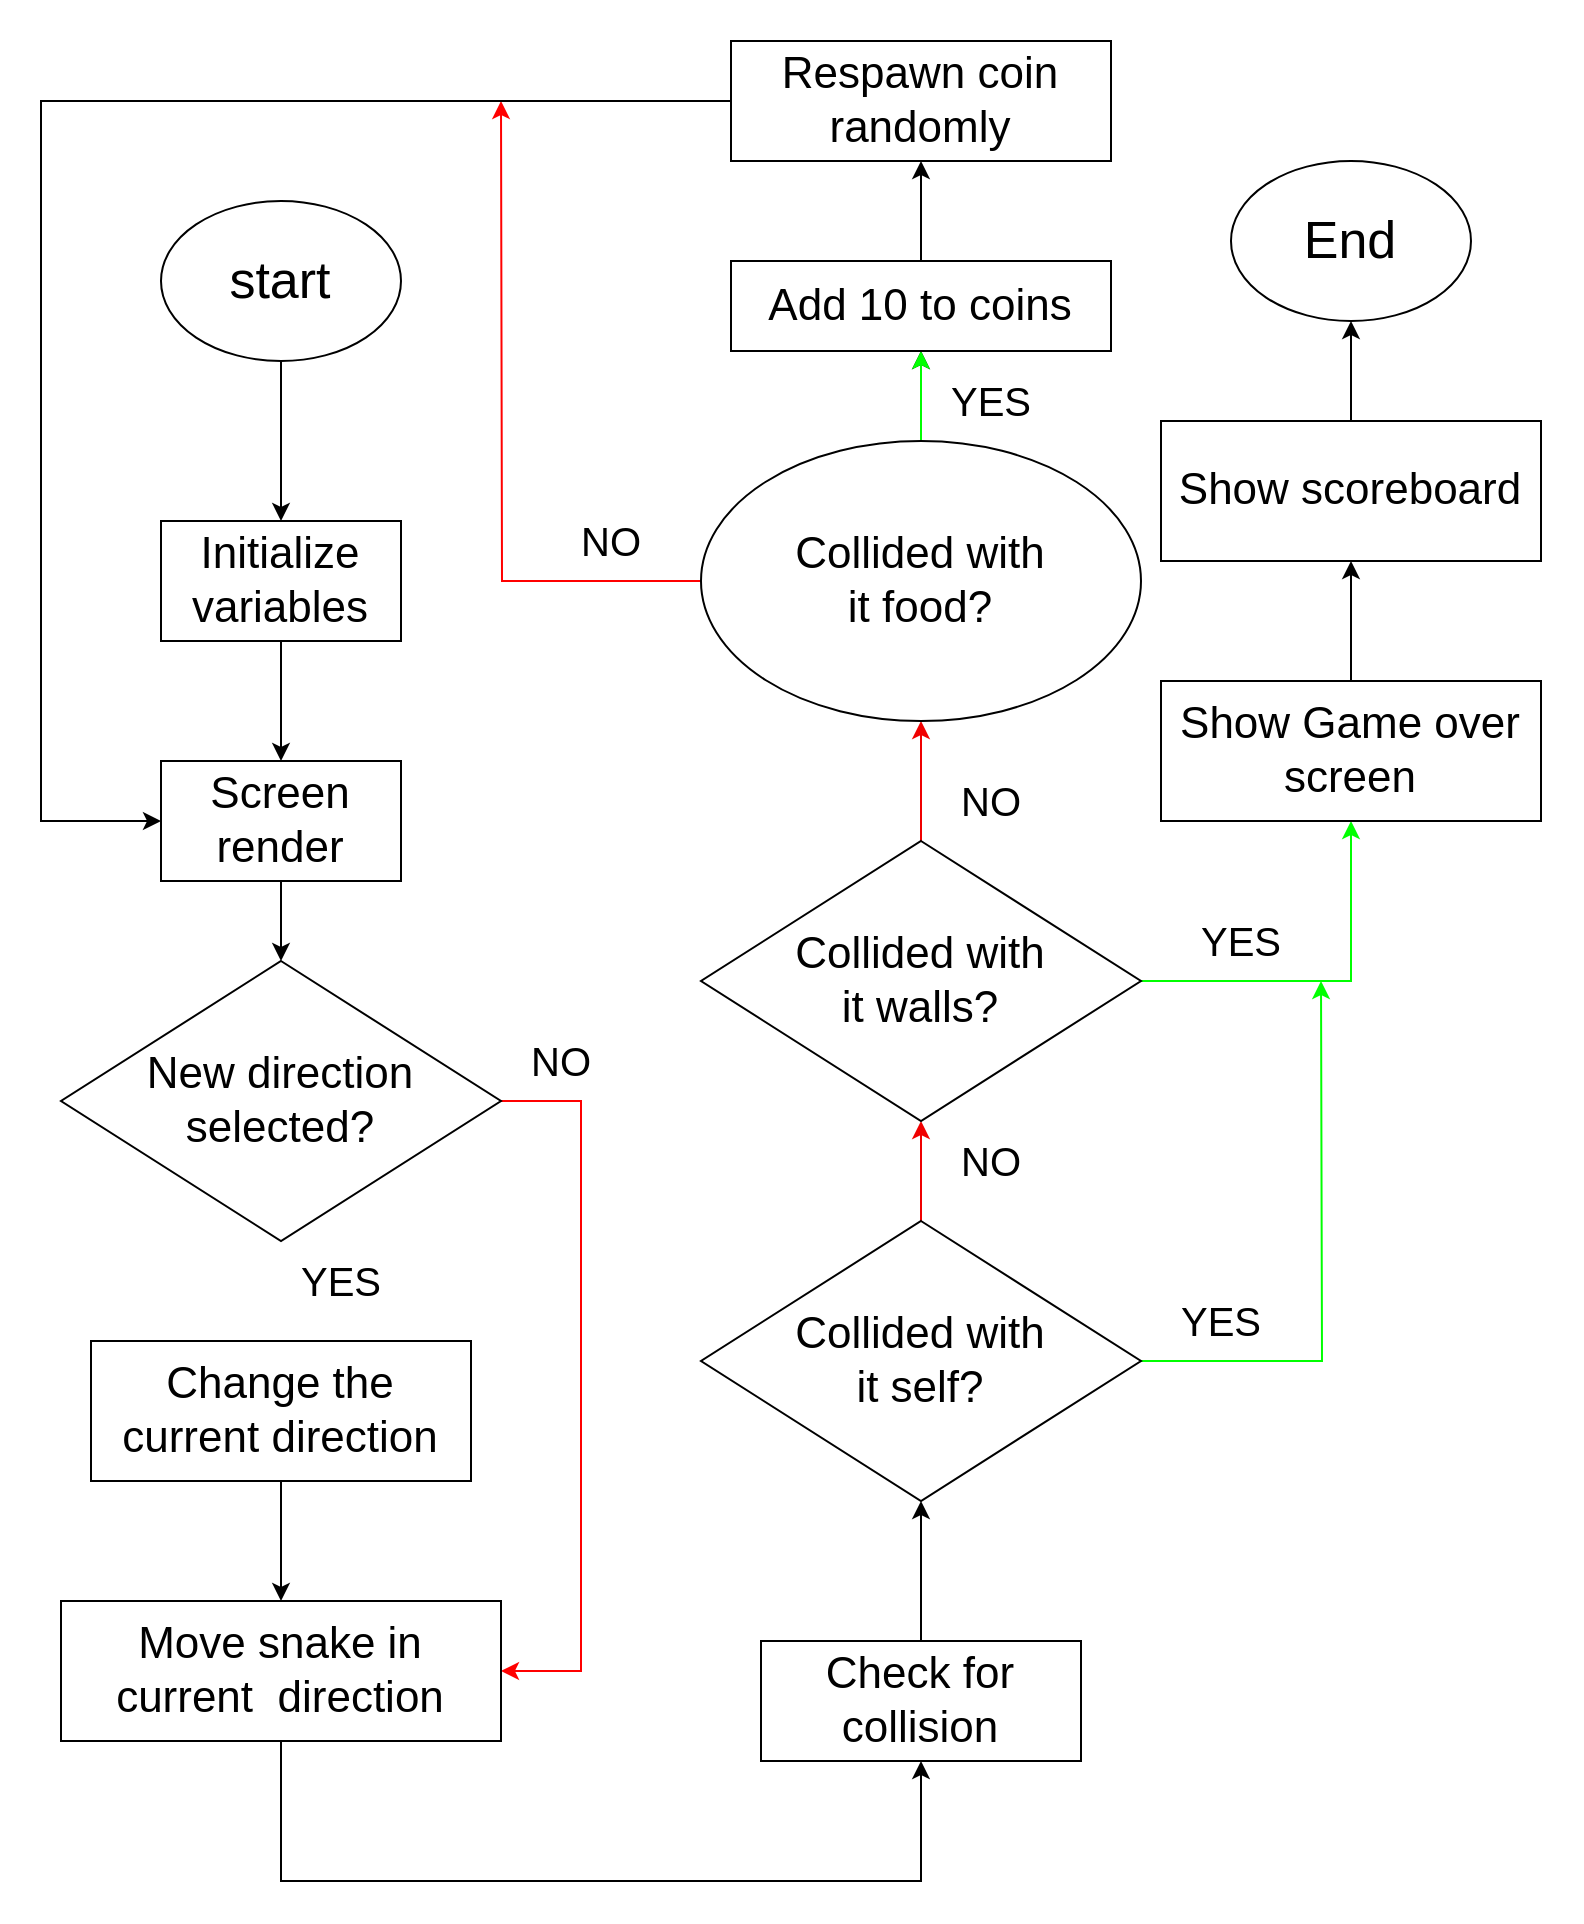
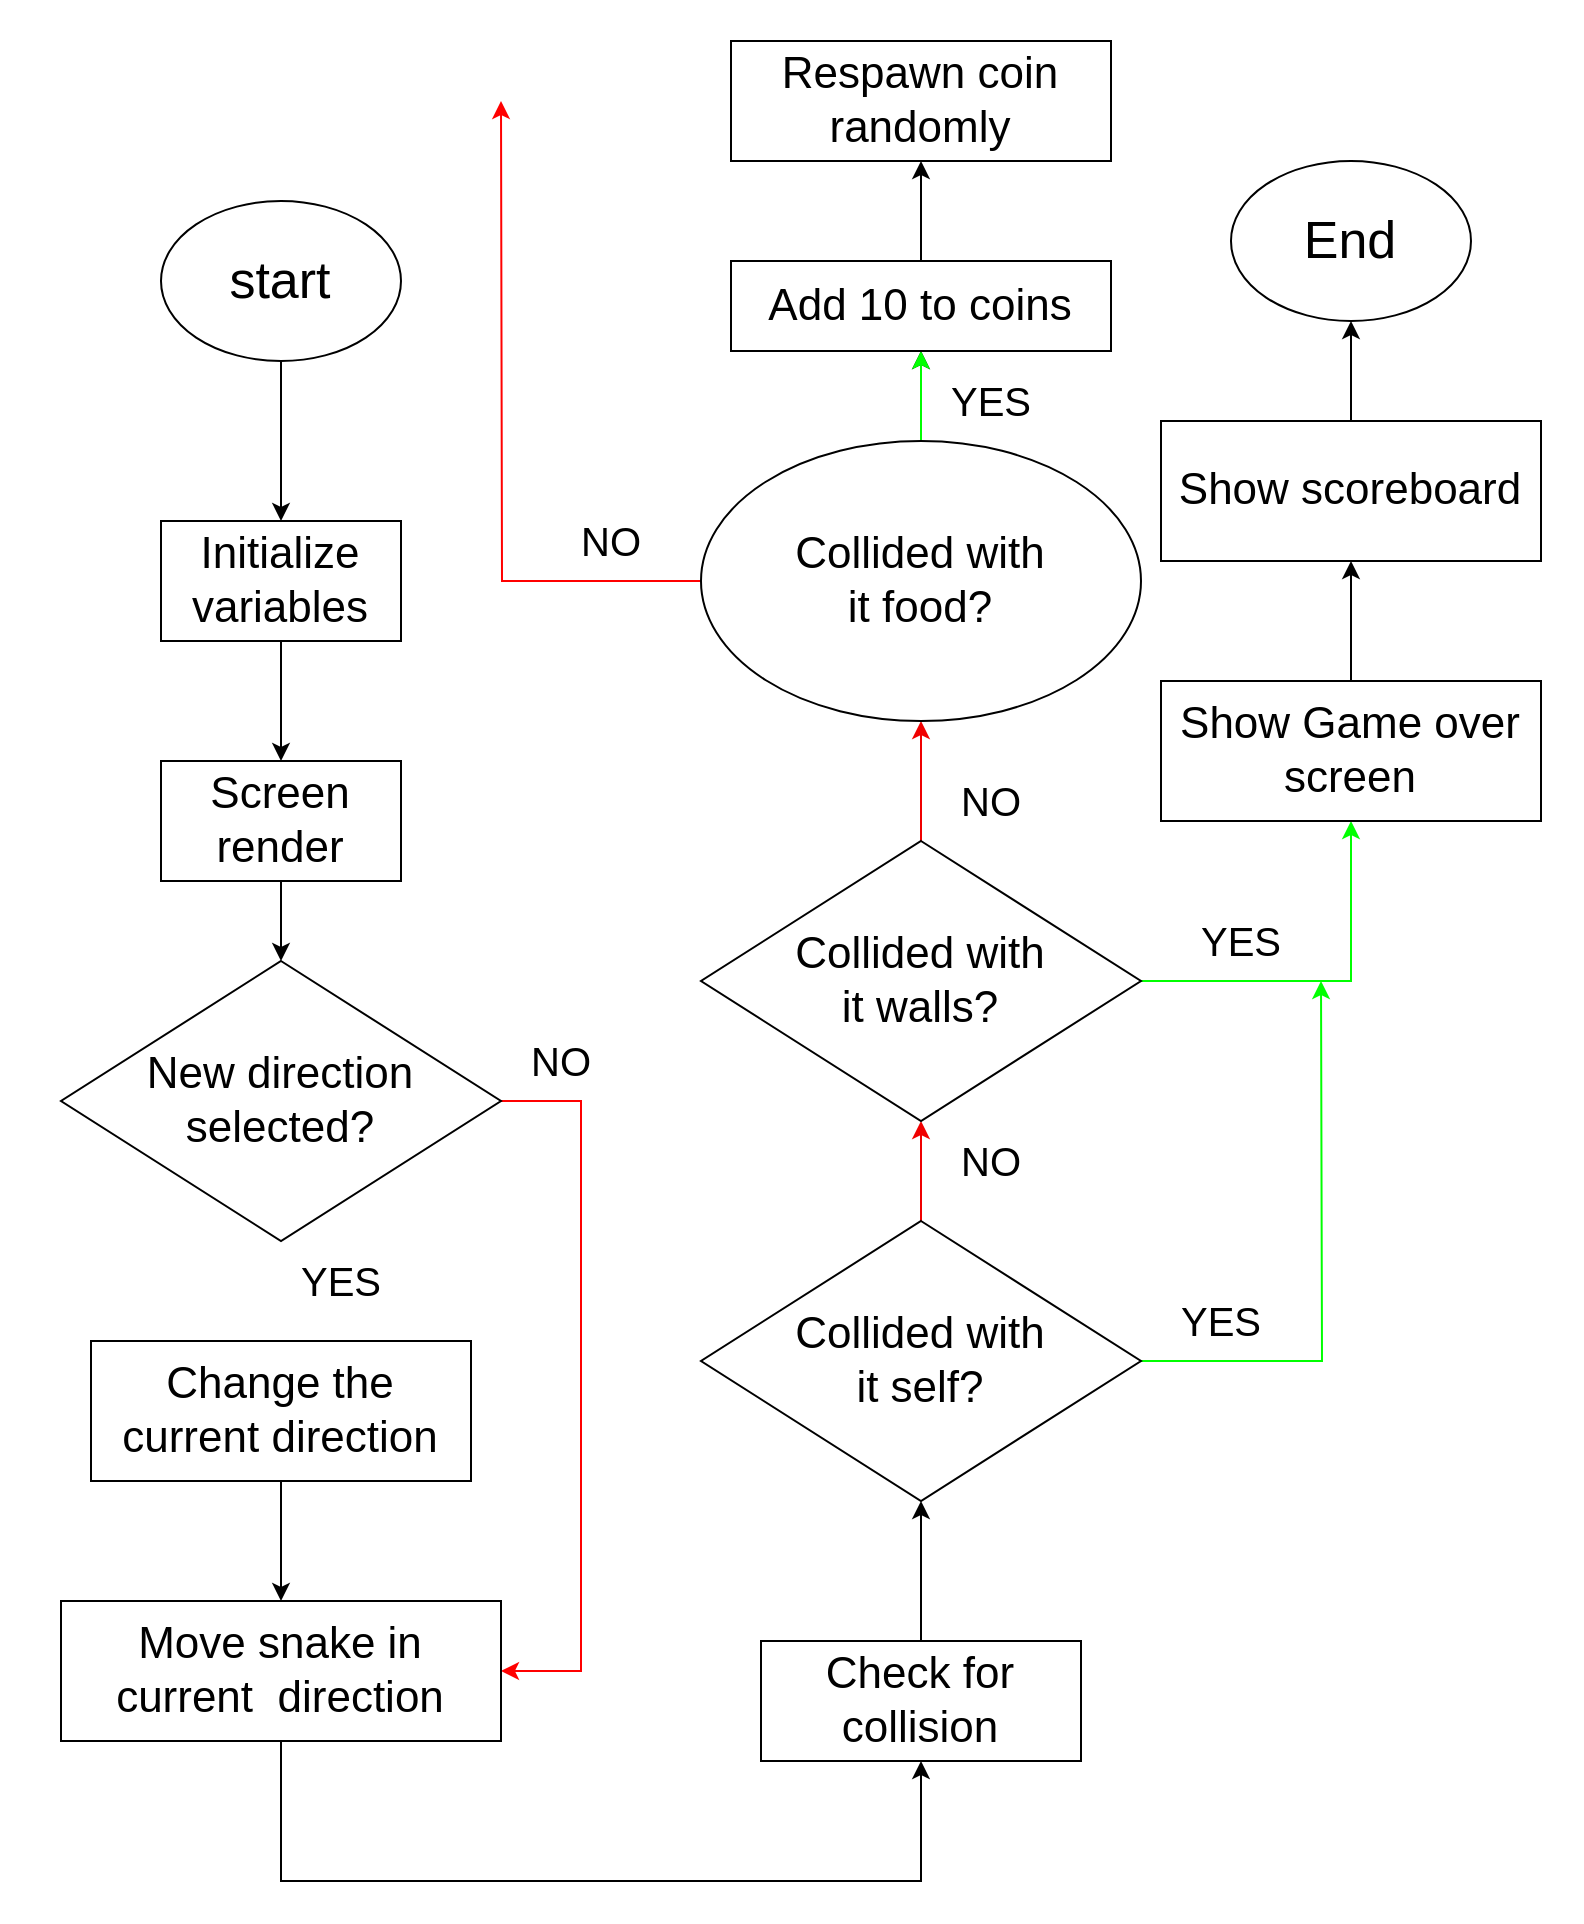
(41, 169) -> none
